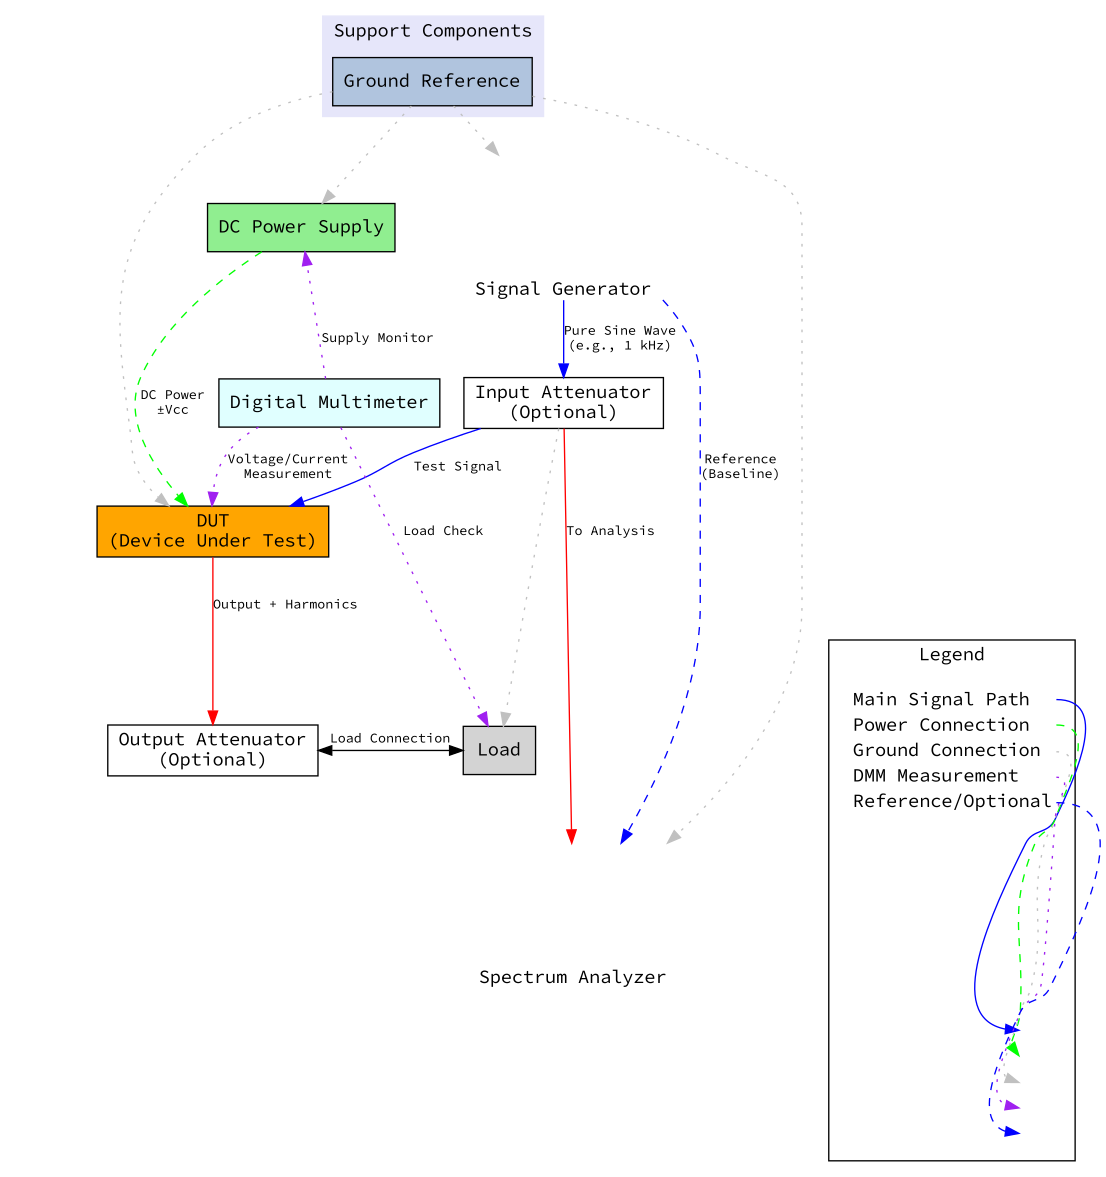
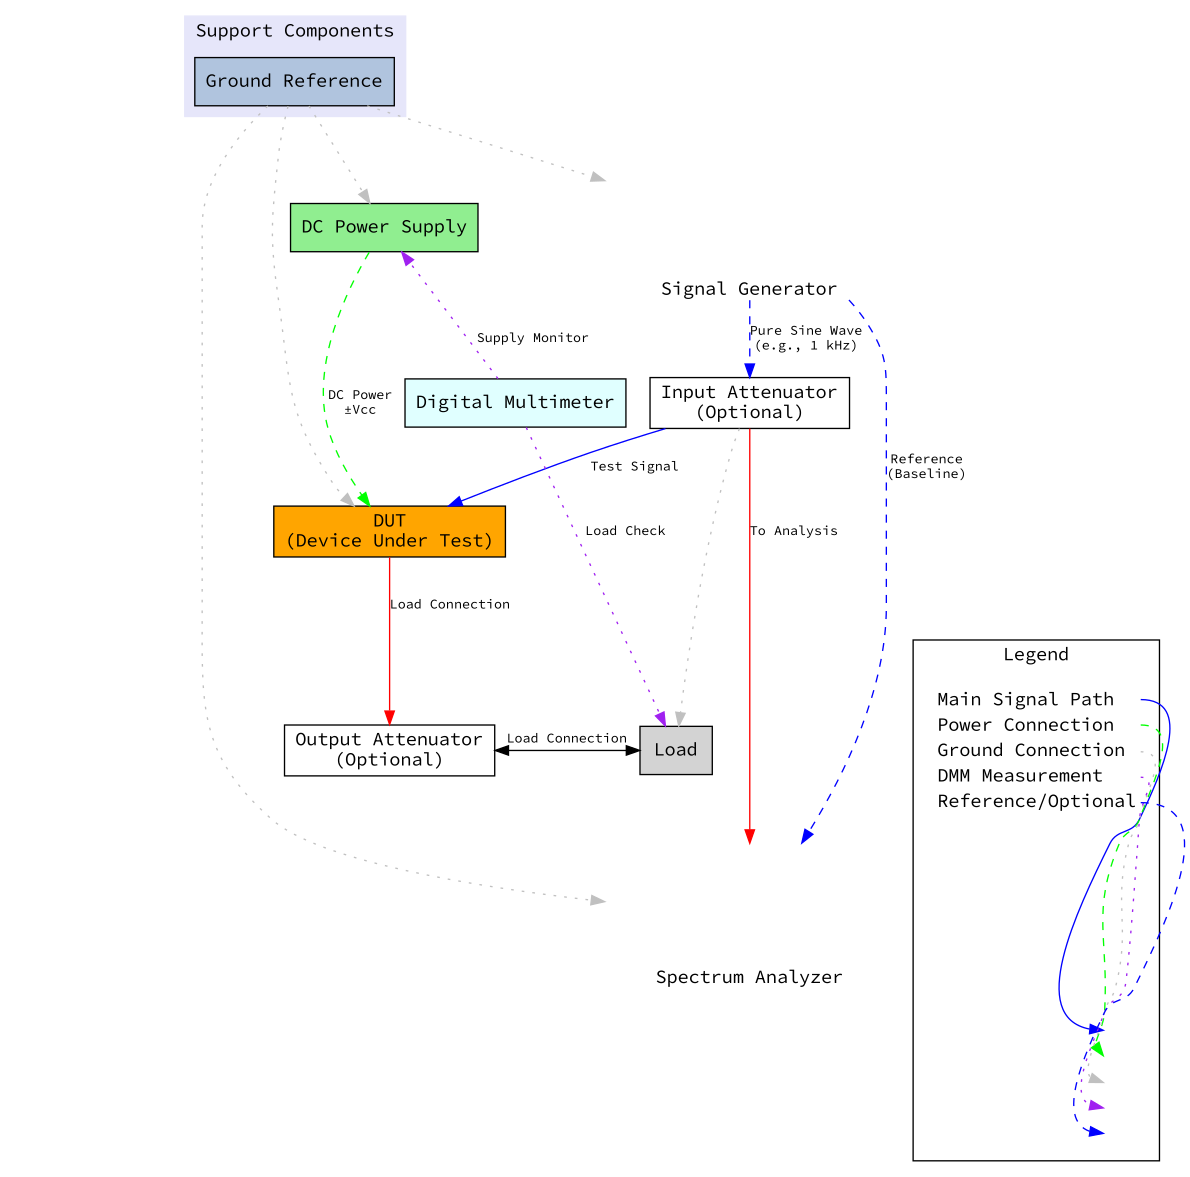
(564, 332) -> (750, 332)
(227, 454) -> none
(286, 605) -> (451, 605)
